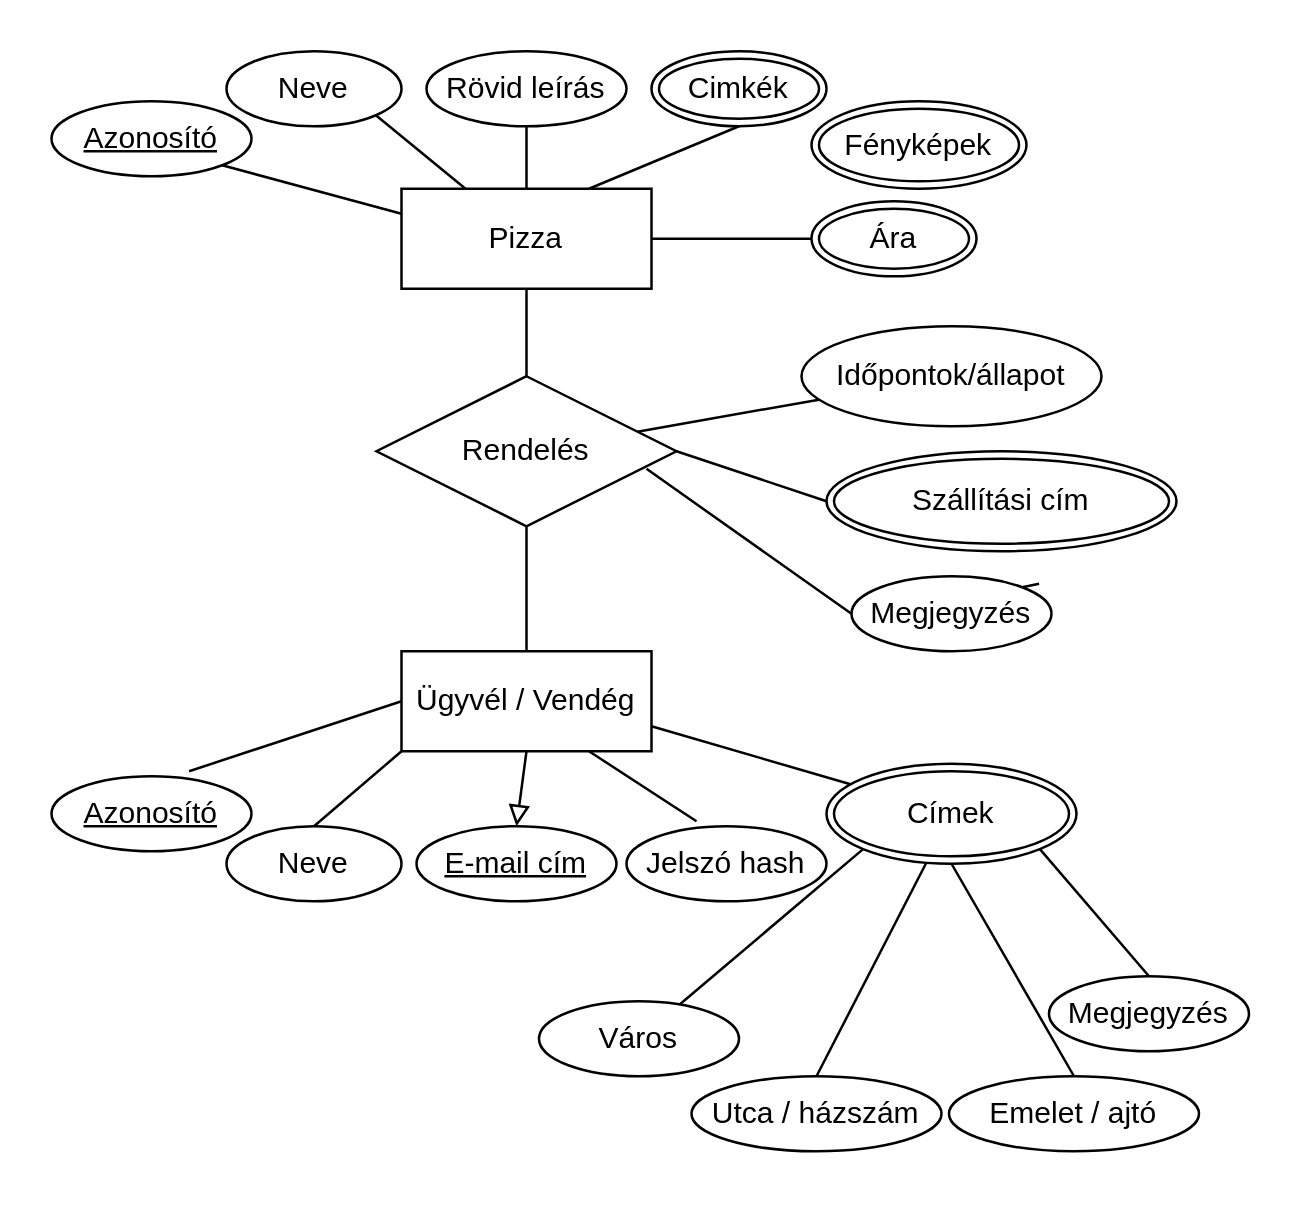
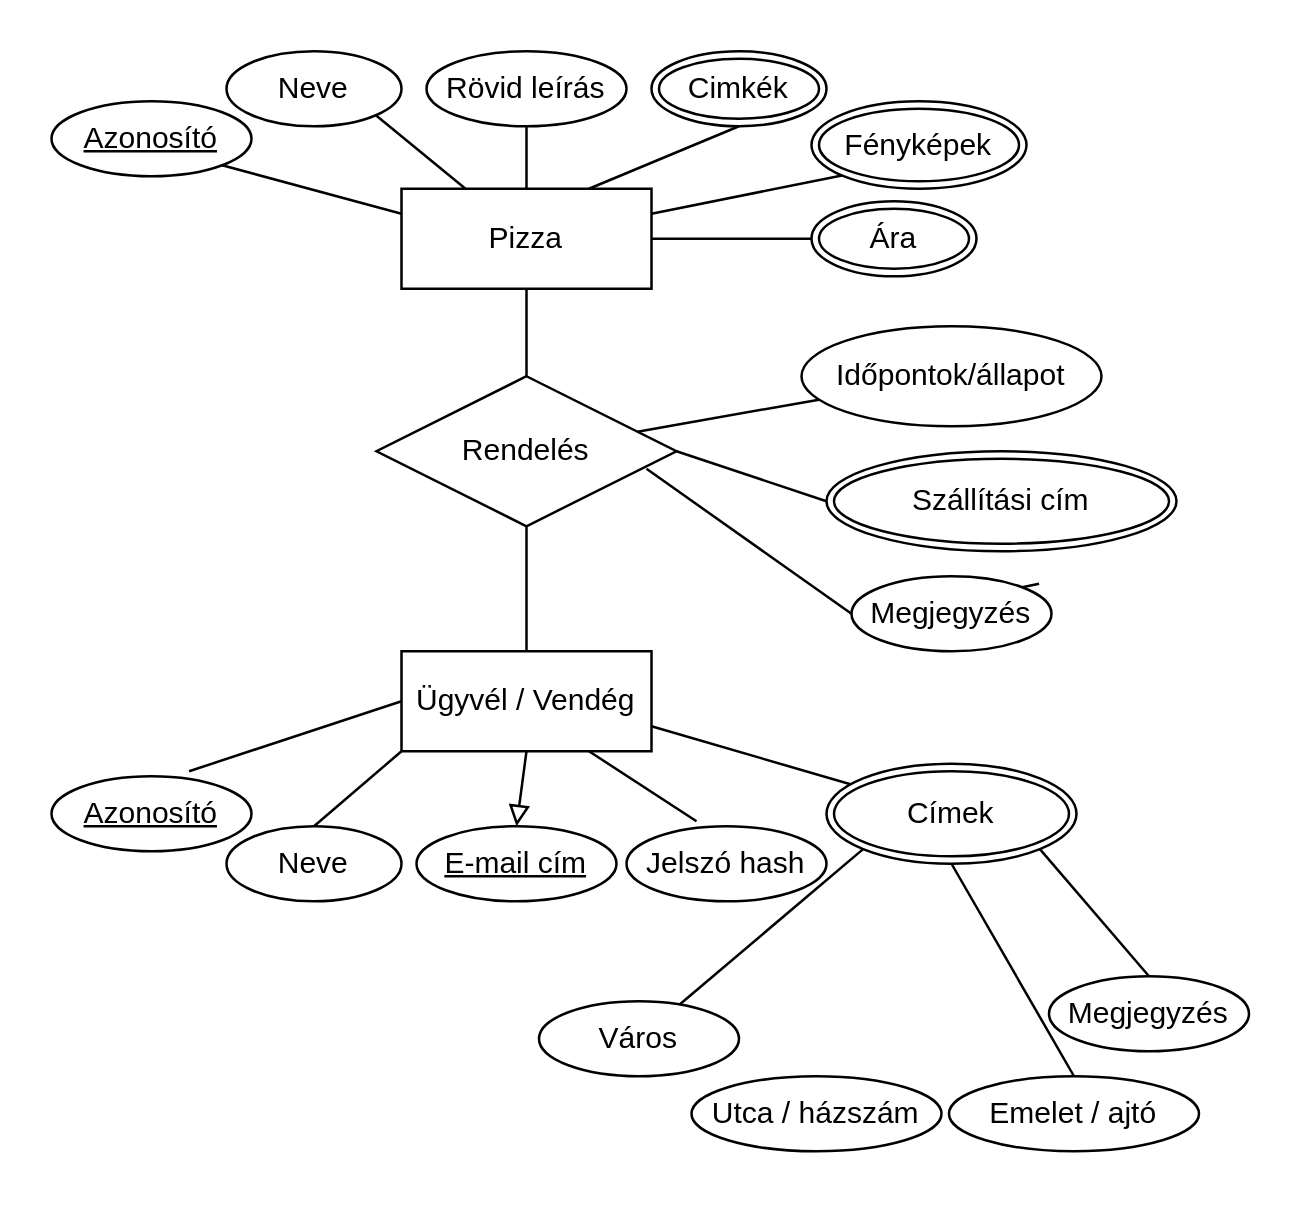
none -> (746, 195)
(871, 969) -> none
